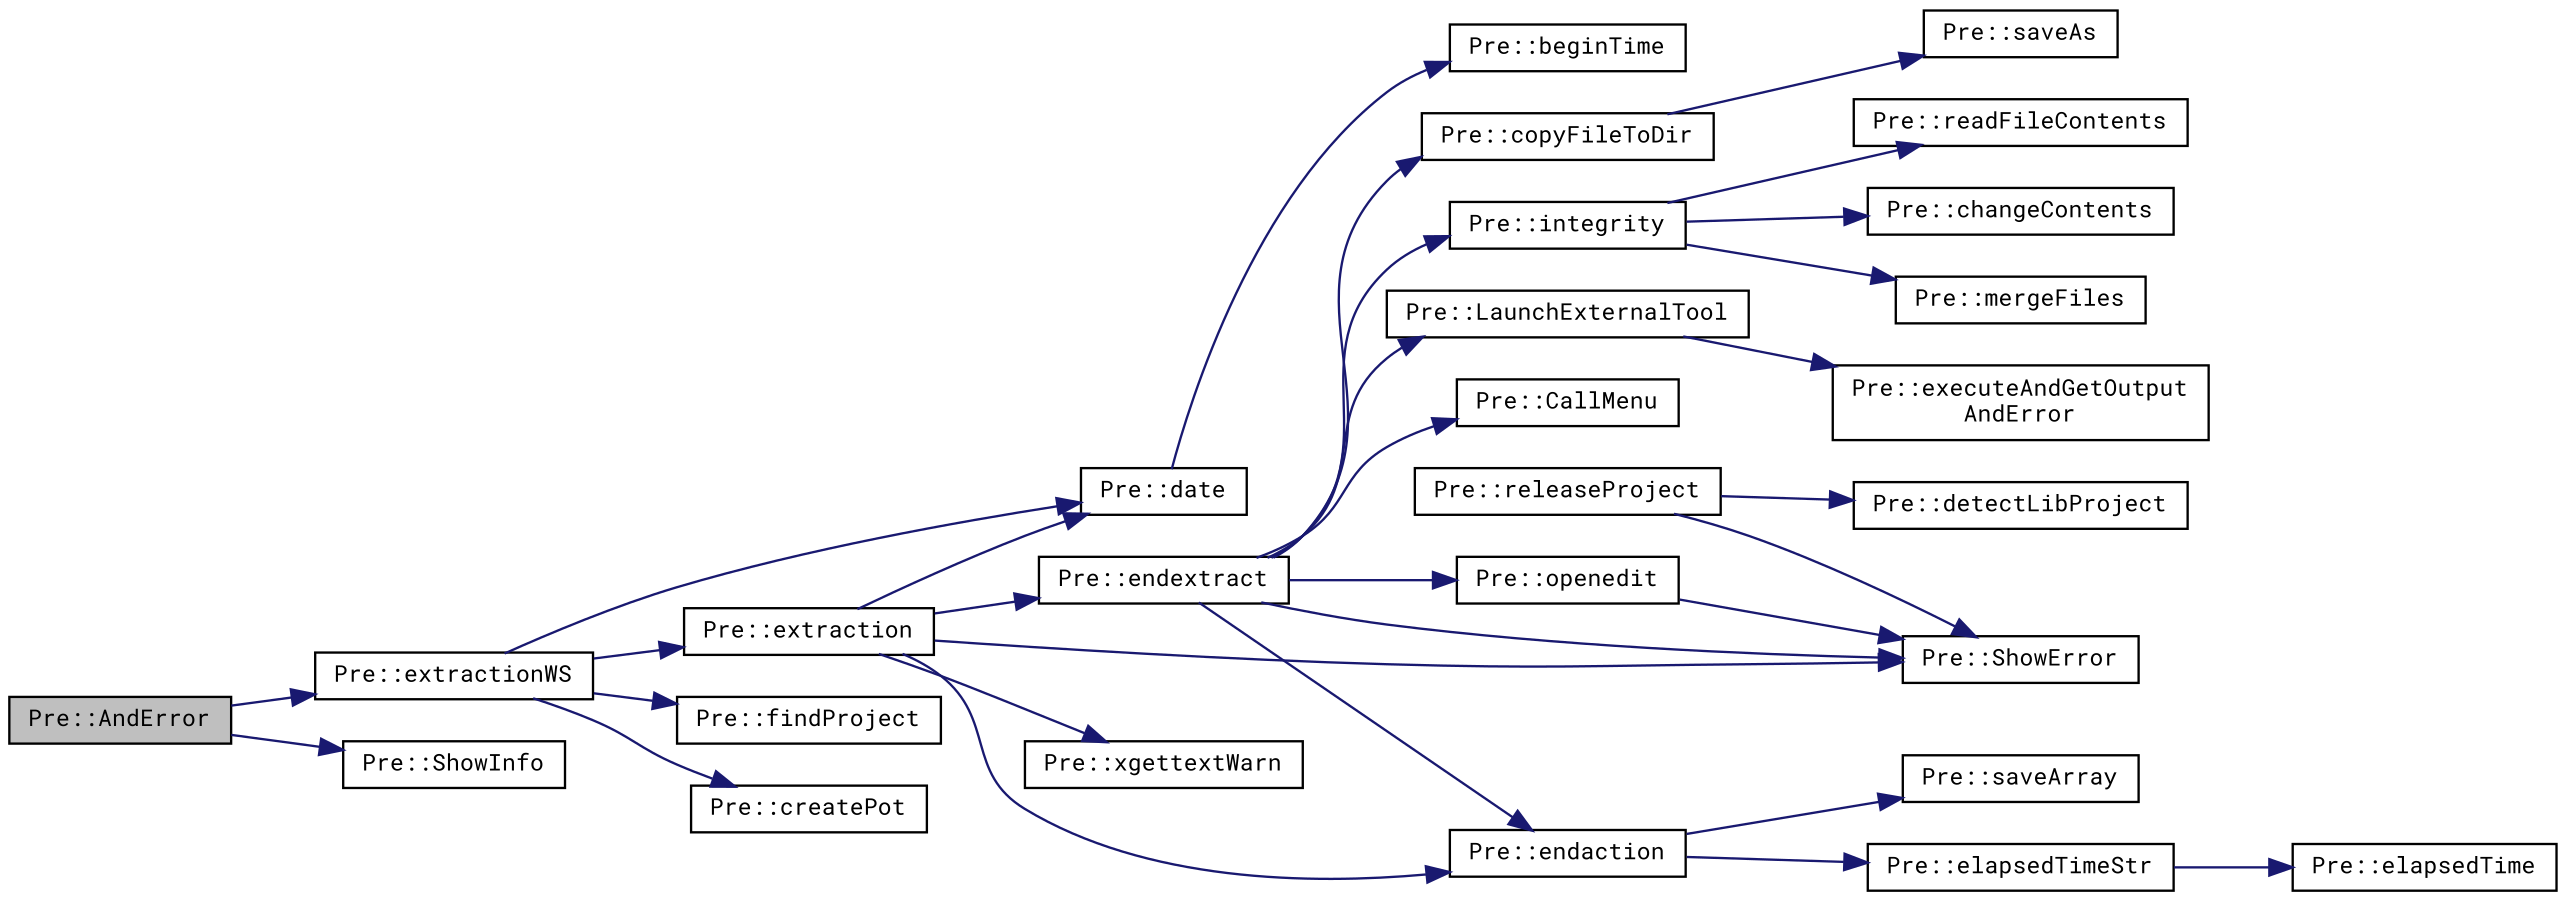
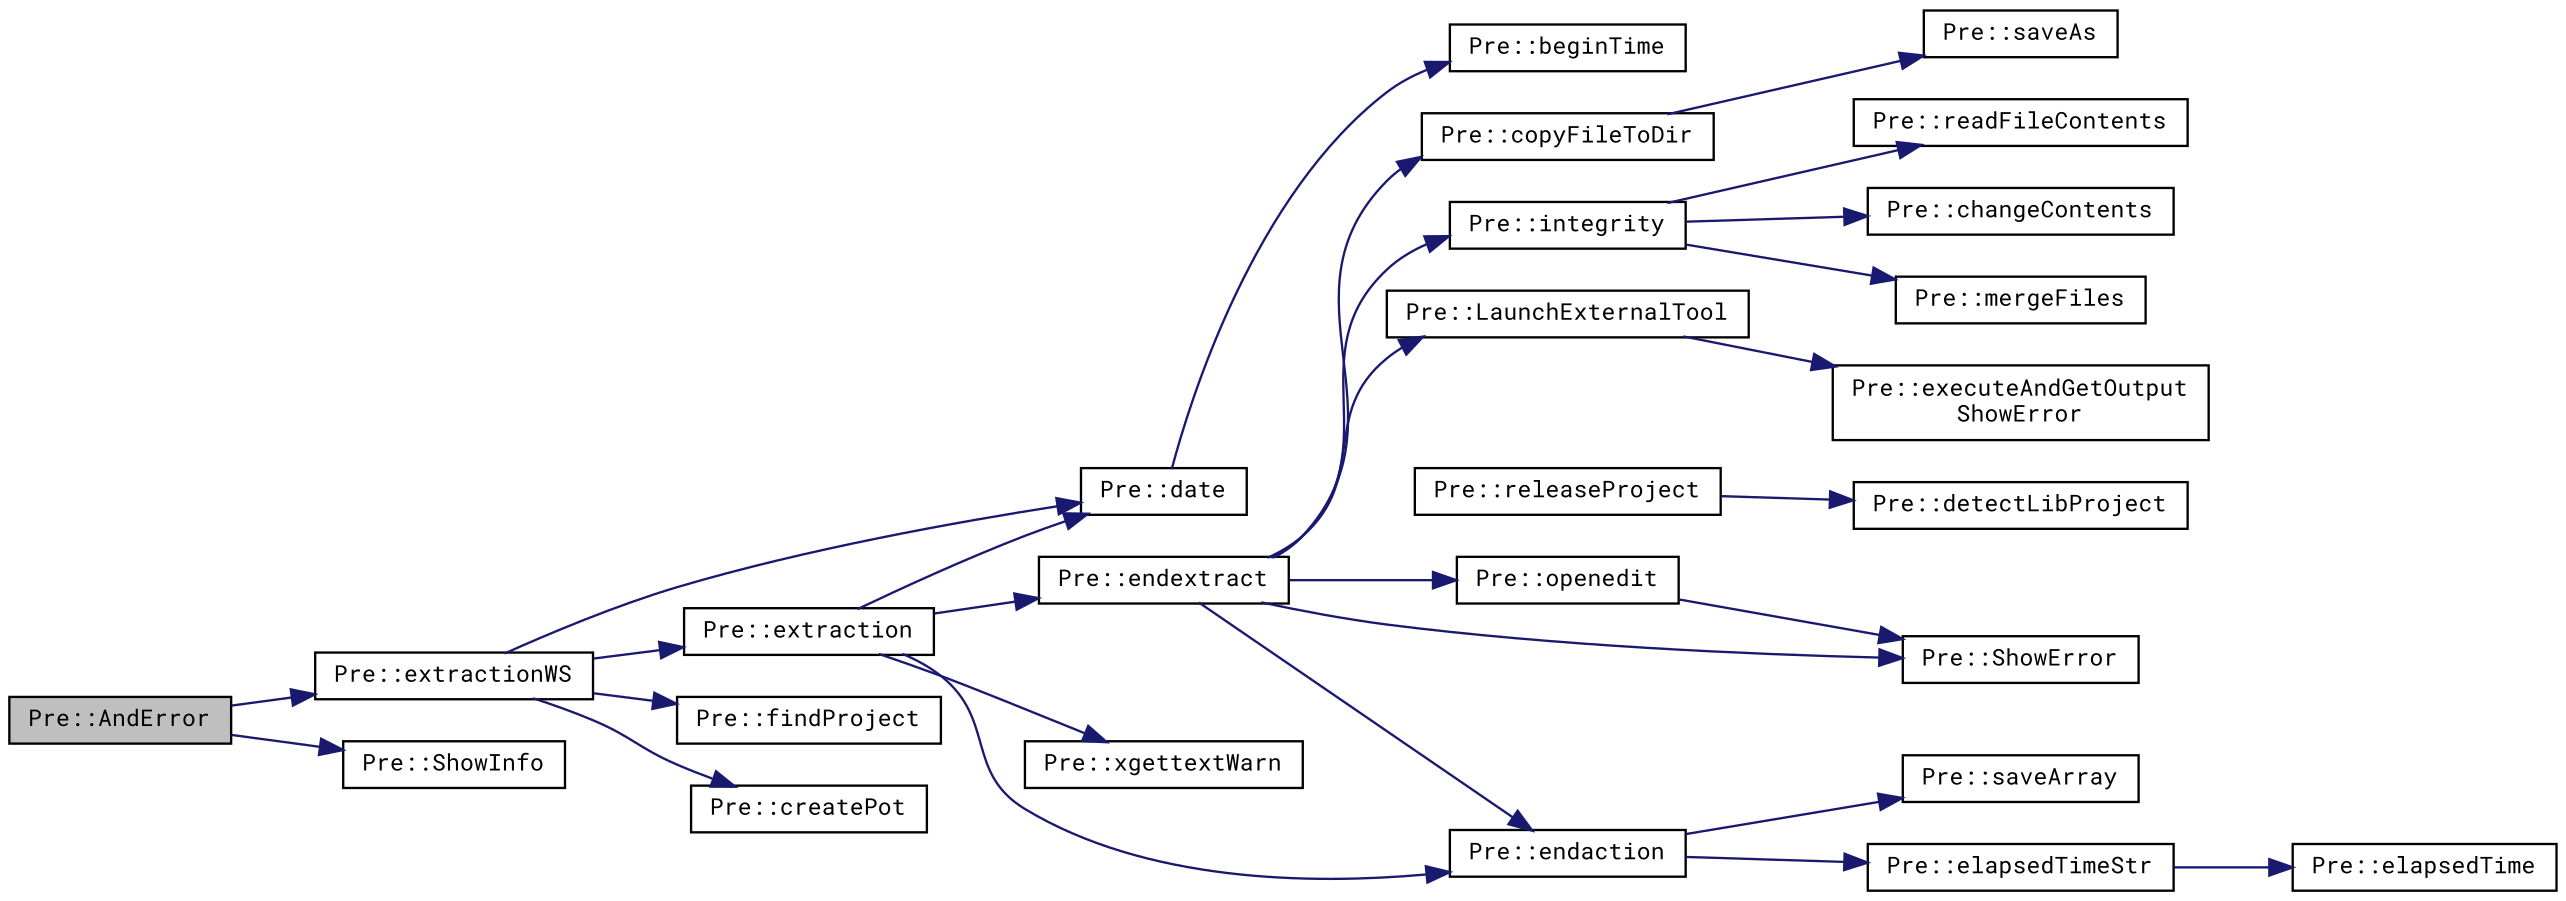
(1568, 403) -> none
(2021, 403) -> (2021, 403)
(1817, 563) -> none
(1406, 665) -> none
